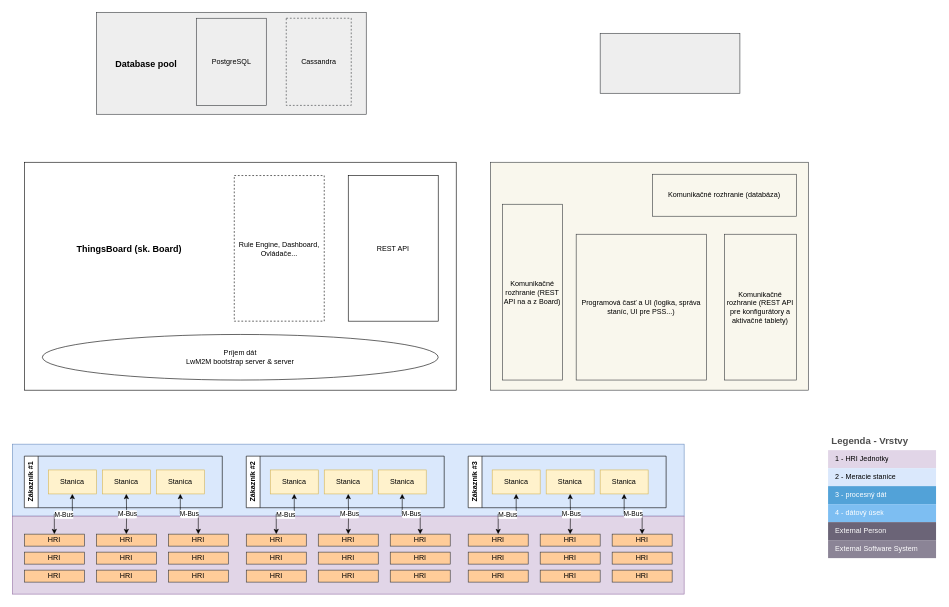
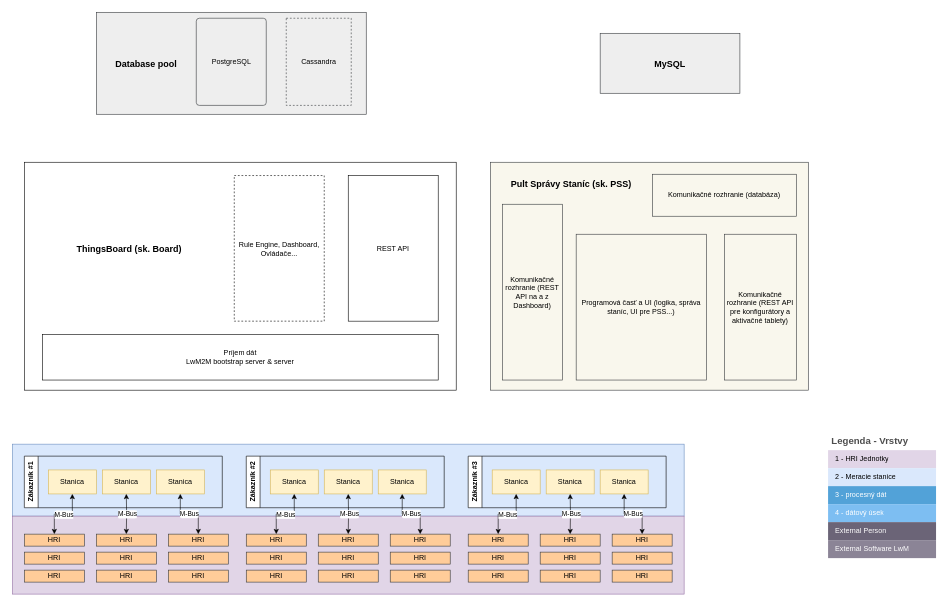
(231, 62) -> (231, 62)
none -> (670, 63)
none -> (572, 183)
(533, 293) -> (533, 293)
(240, 357) -> (240, 357)
(881, 549) -> (875, 549)
